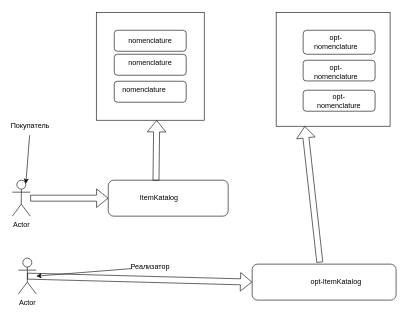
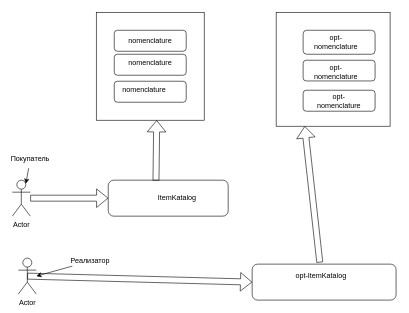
(30, 126) -> (30, 159)
(159, 198) -> (177, 198)
(150, 267) -> (90, 261)
(336, 282) -> (321, 276)
